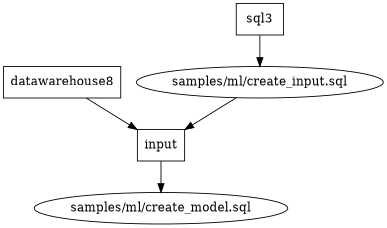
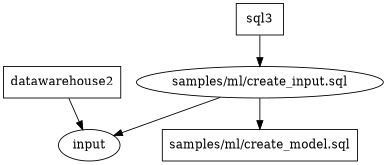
(62, 82) -> (62, 82)
(161, 145) -> (89, 145)
(161, 172) -> (260, 109)
(161, 208) -> (260, 145)
